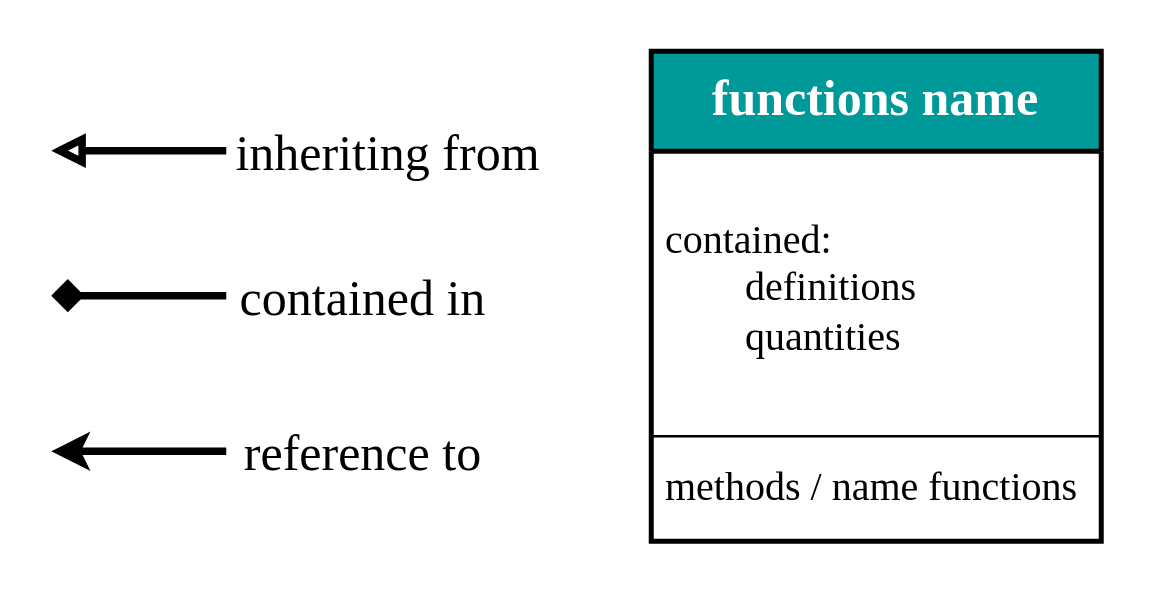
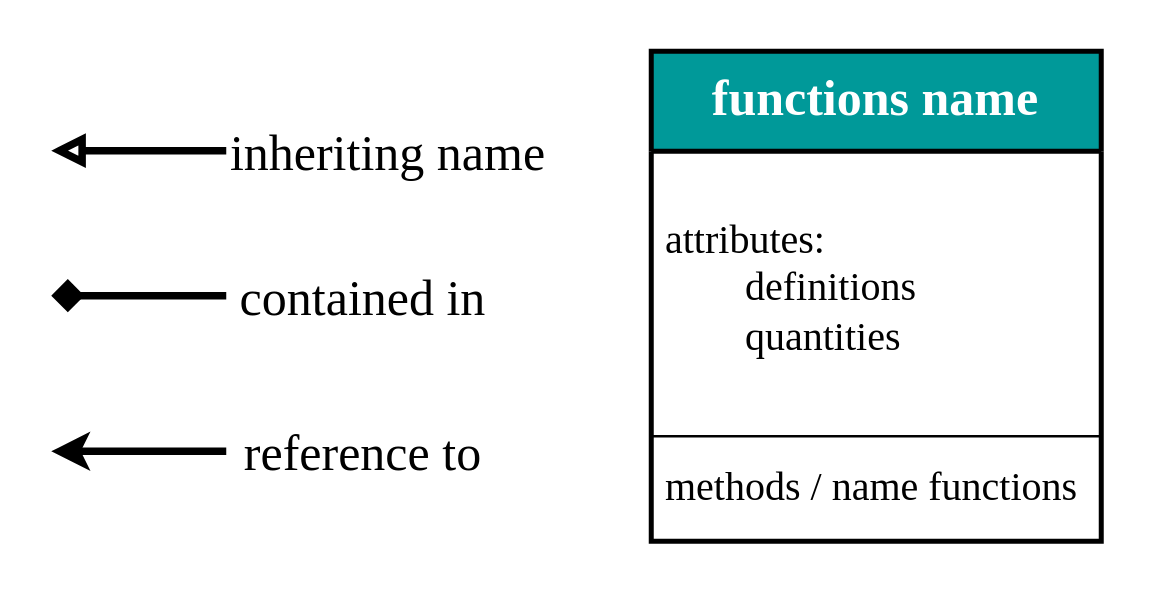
(389, 151) -> (389, 151)
(747, 223) -> (751, 223)
